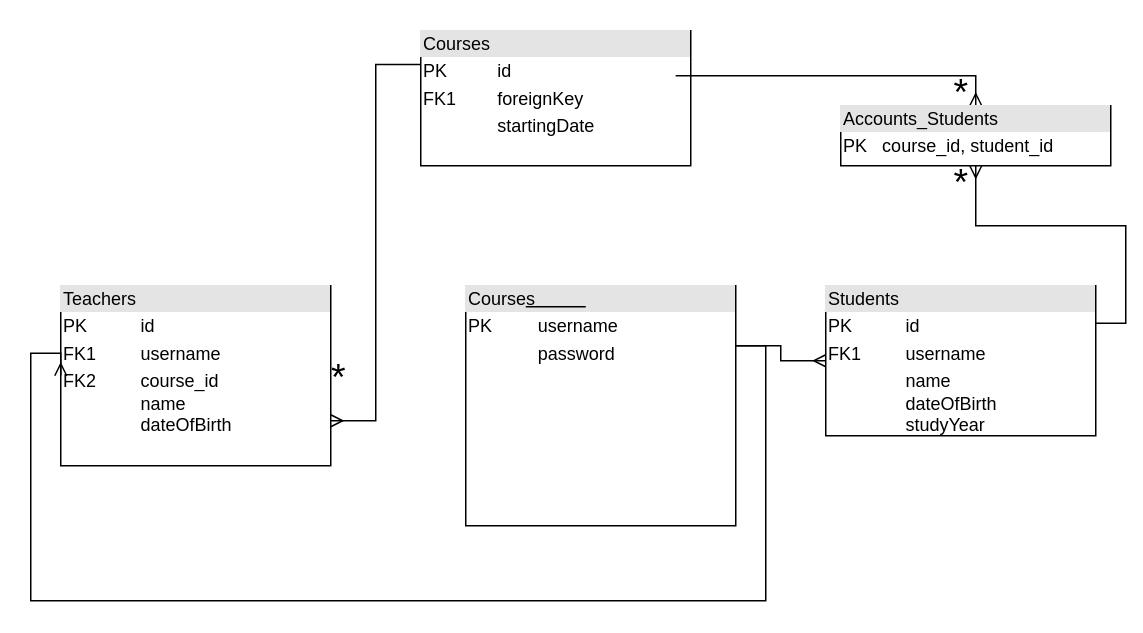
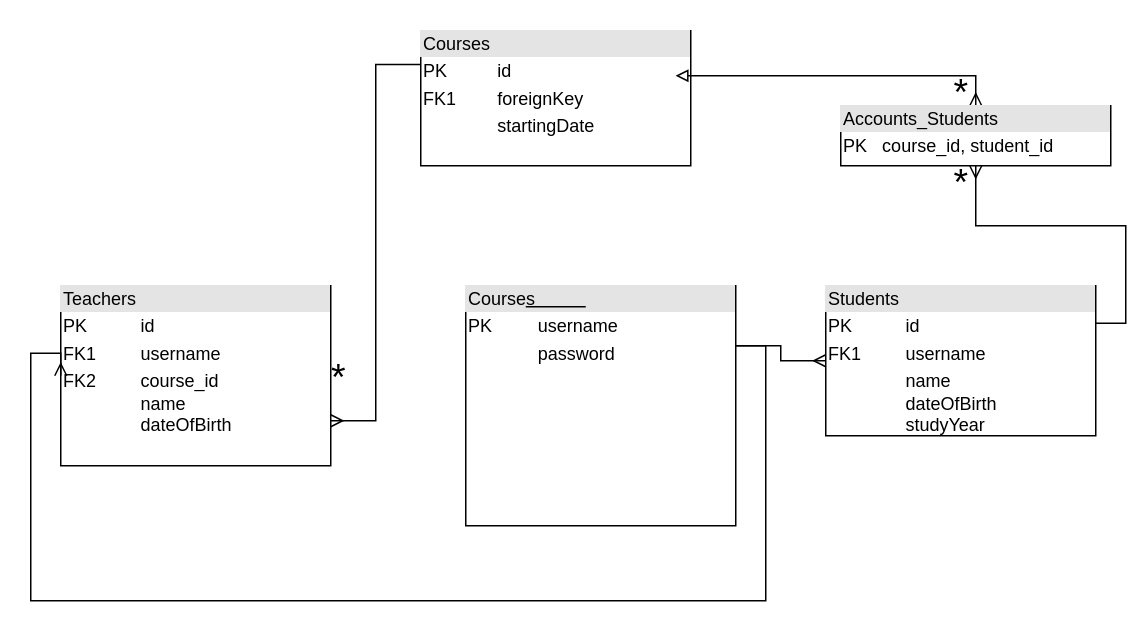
(683, 76) -> (689, 76)
